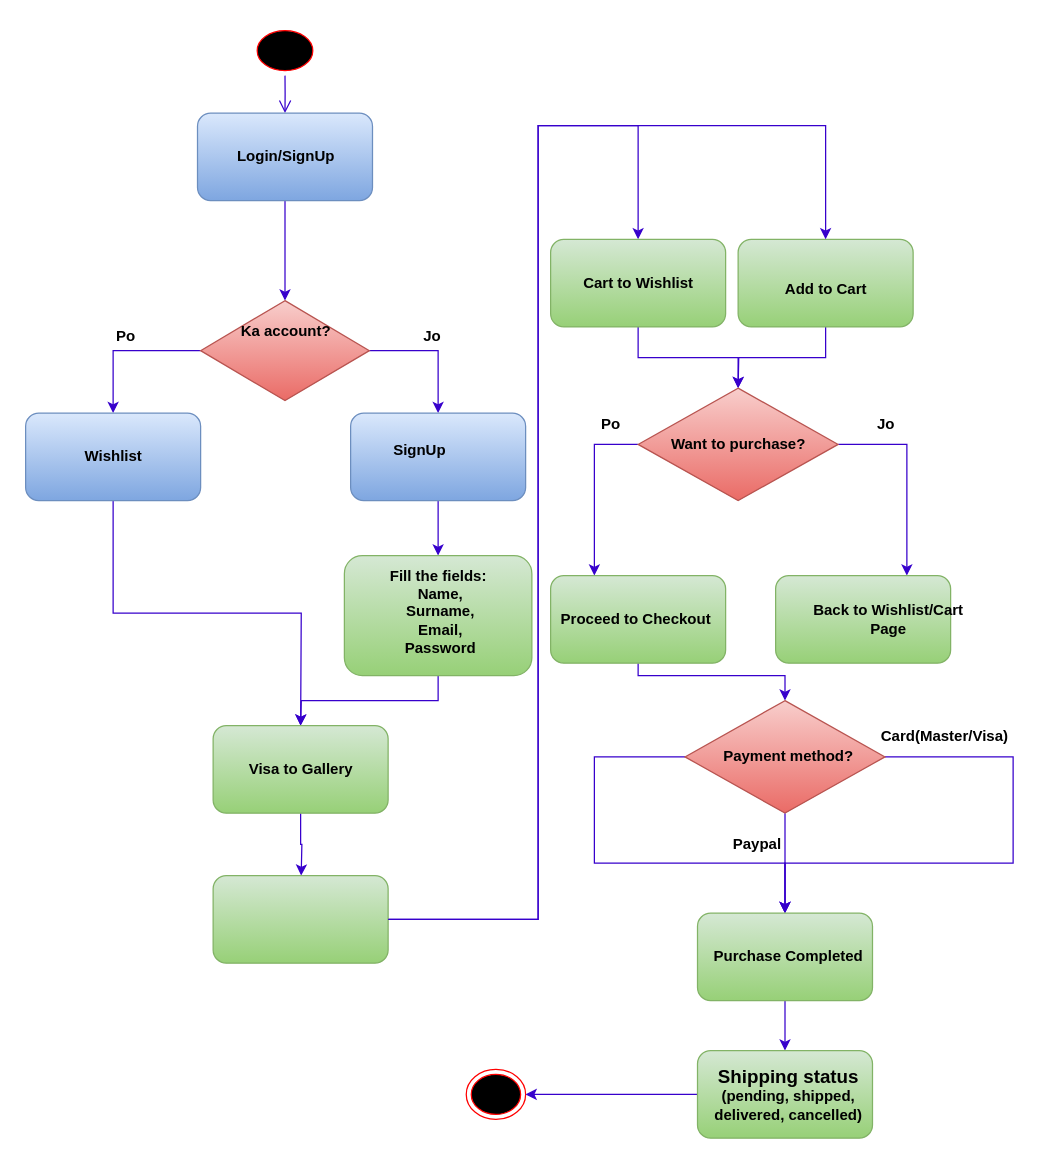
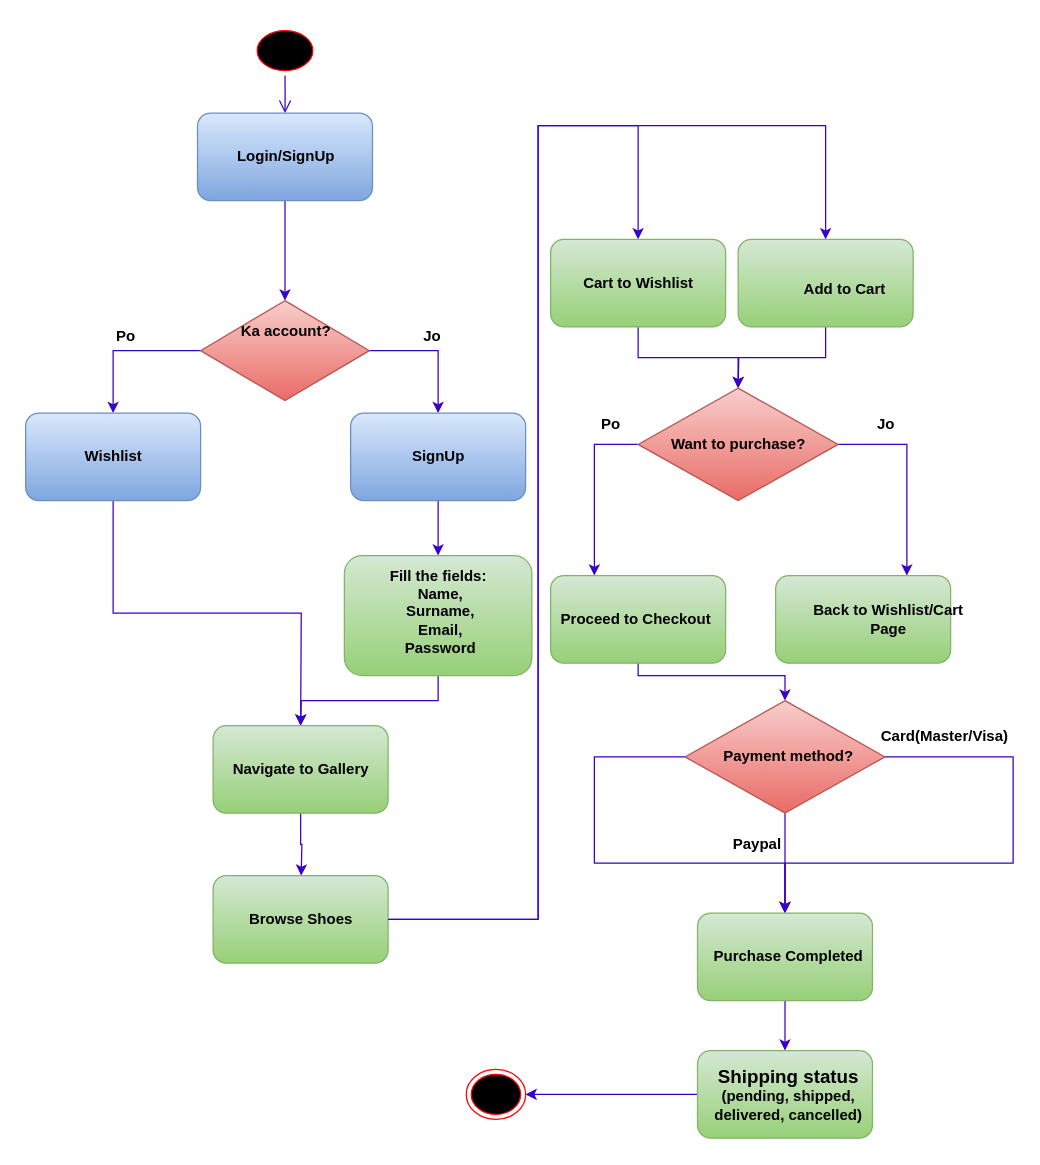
(826, 289) -> (844, 289)
(419, 451) -> (438, 457)
(301, 769) -> (301, 769)
none -> (301, 919)
